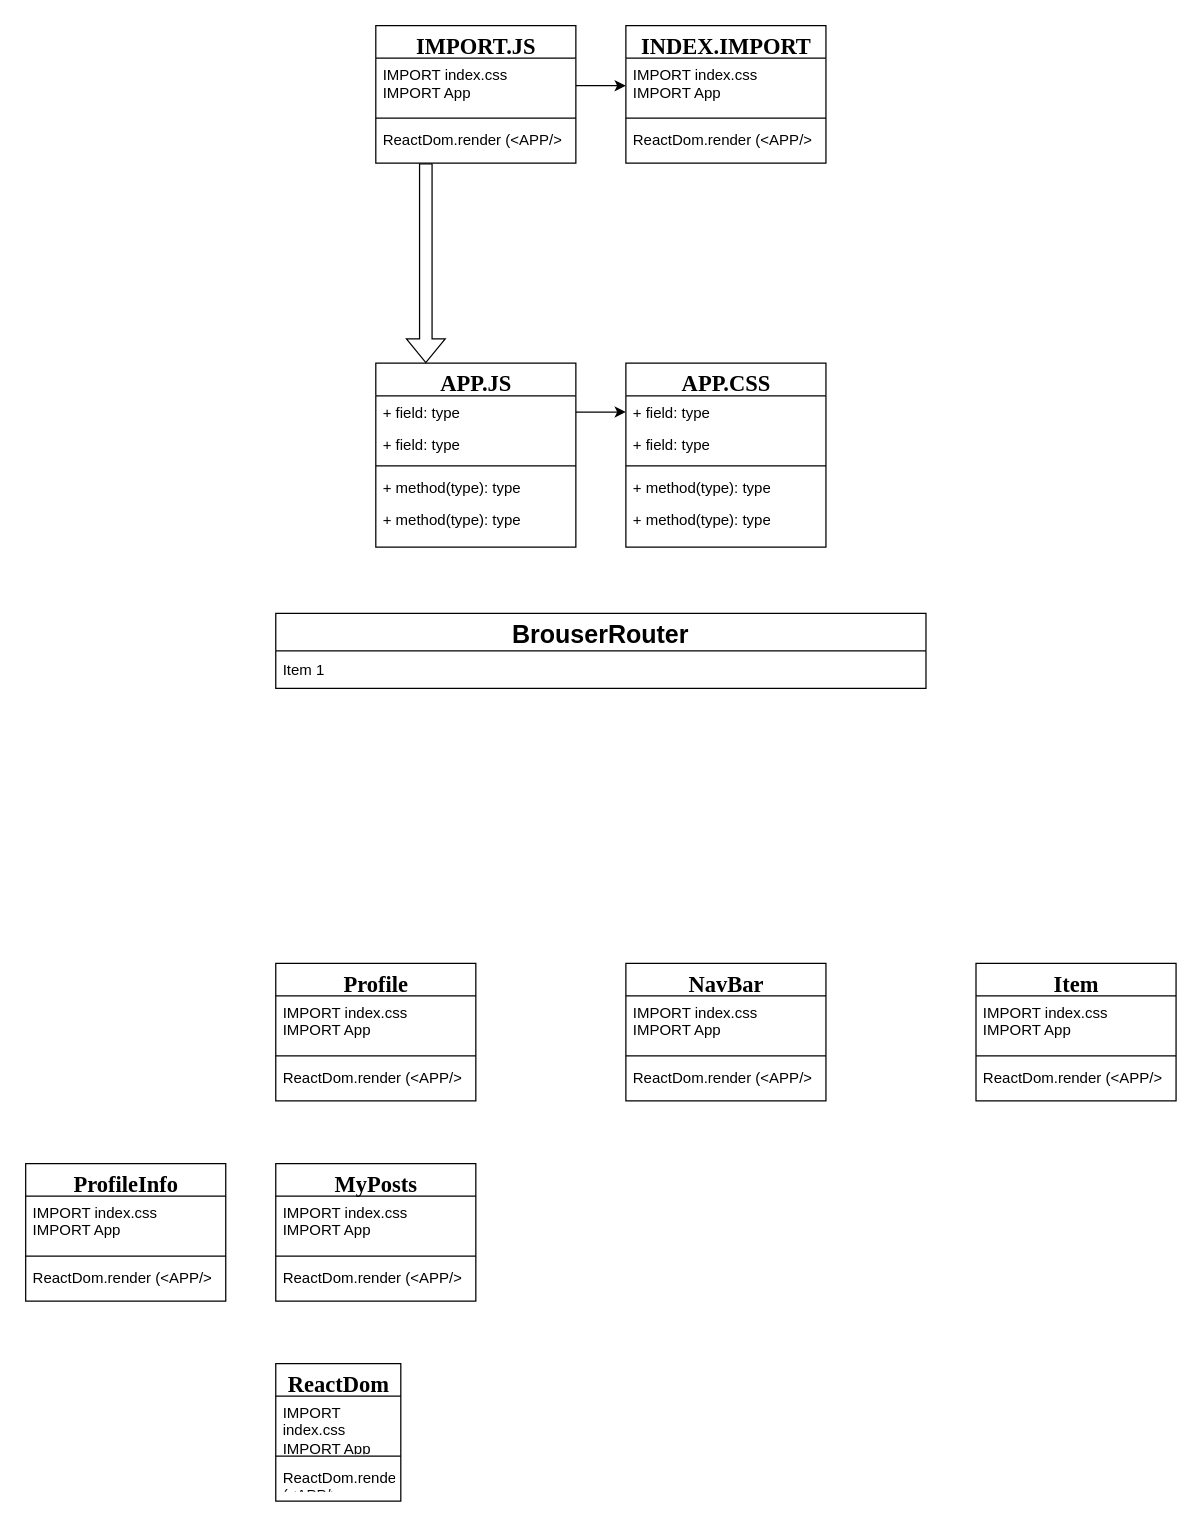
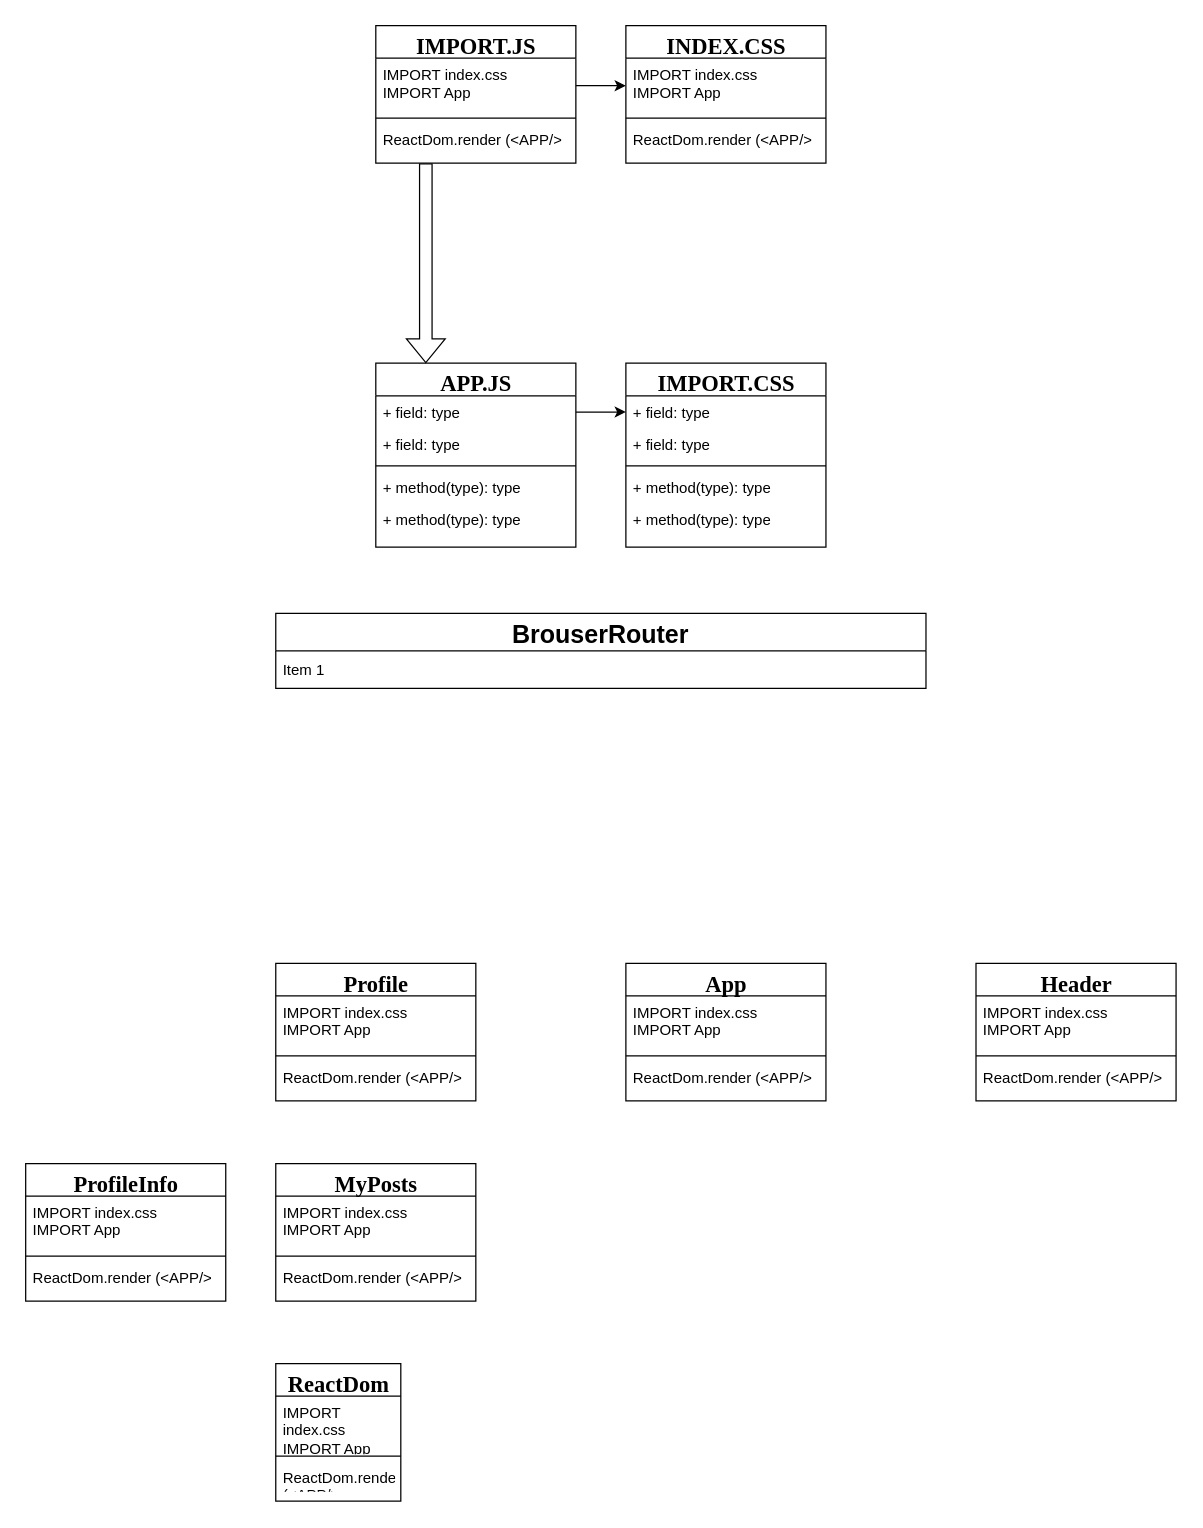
(726, 43) -> (726, 43)
(726, 381) -> (726, 381)
(726, 981) -> (726, 981)
(1076, 981) -> (1076, 981)
